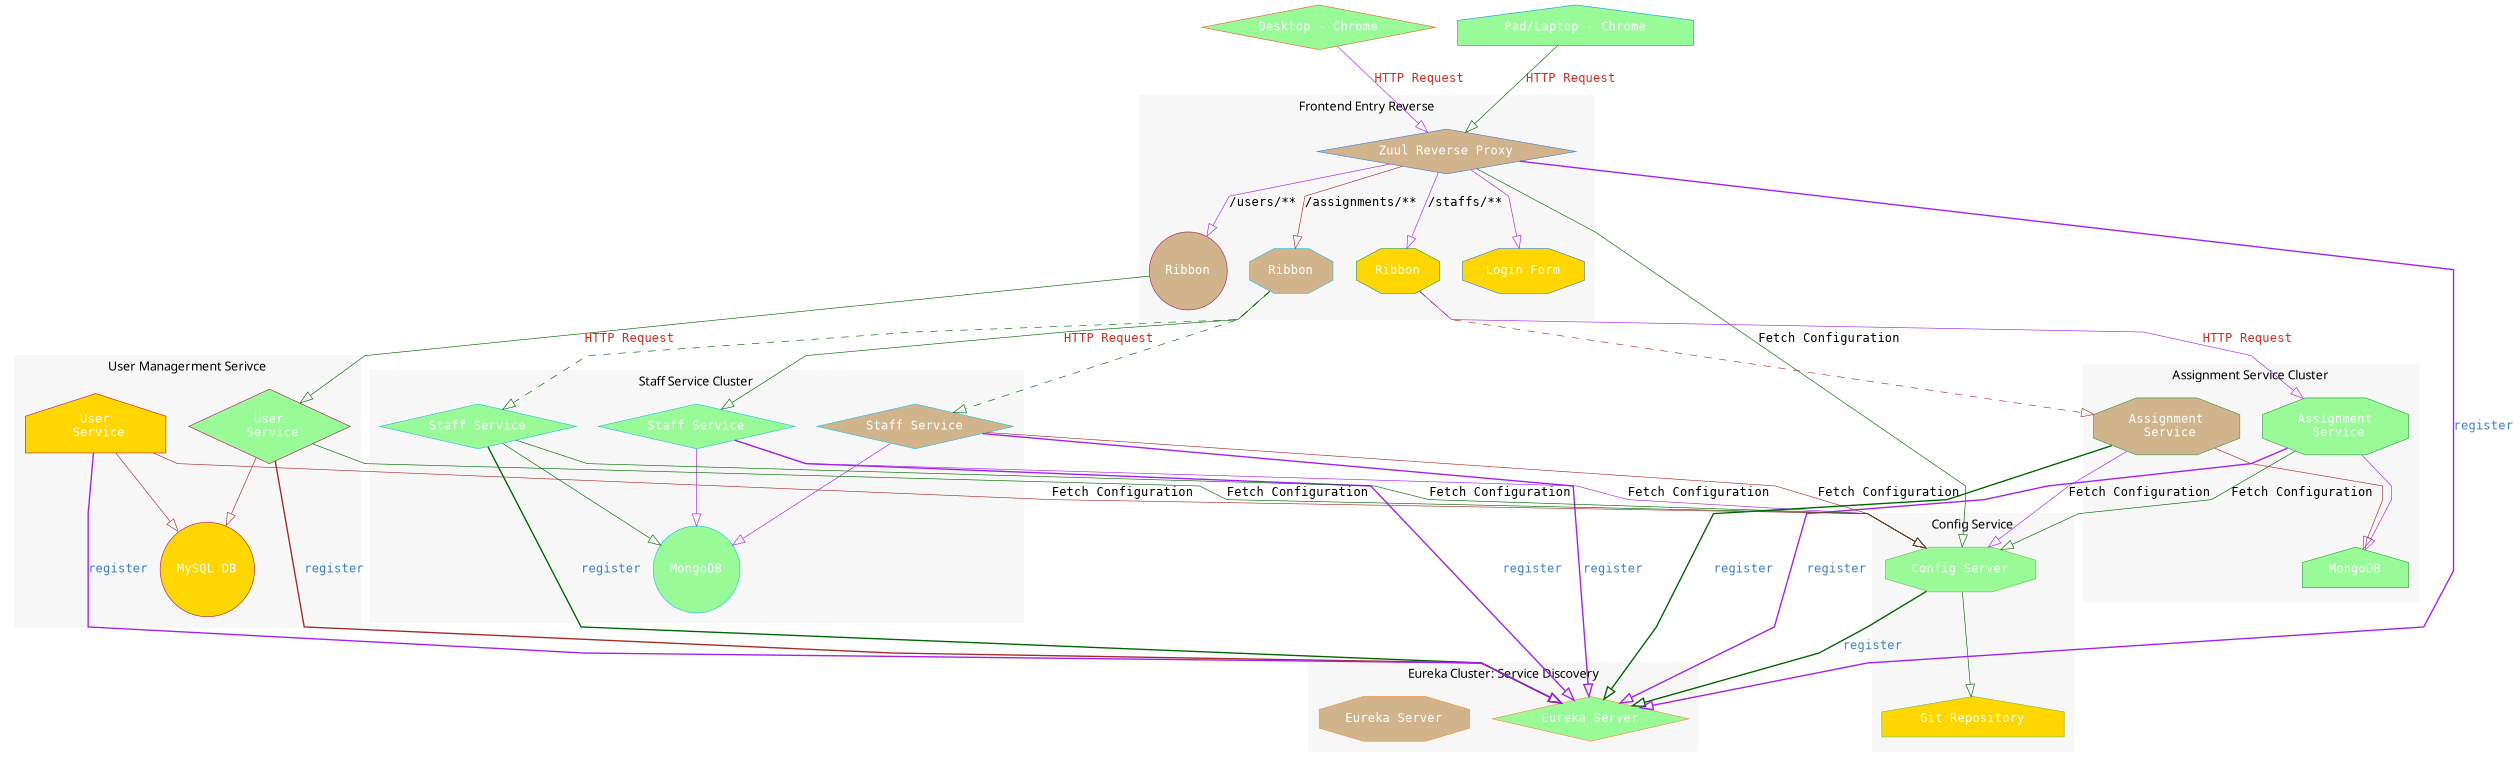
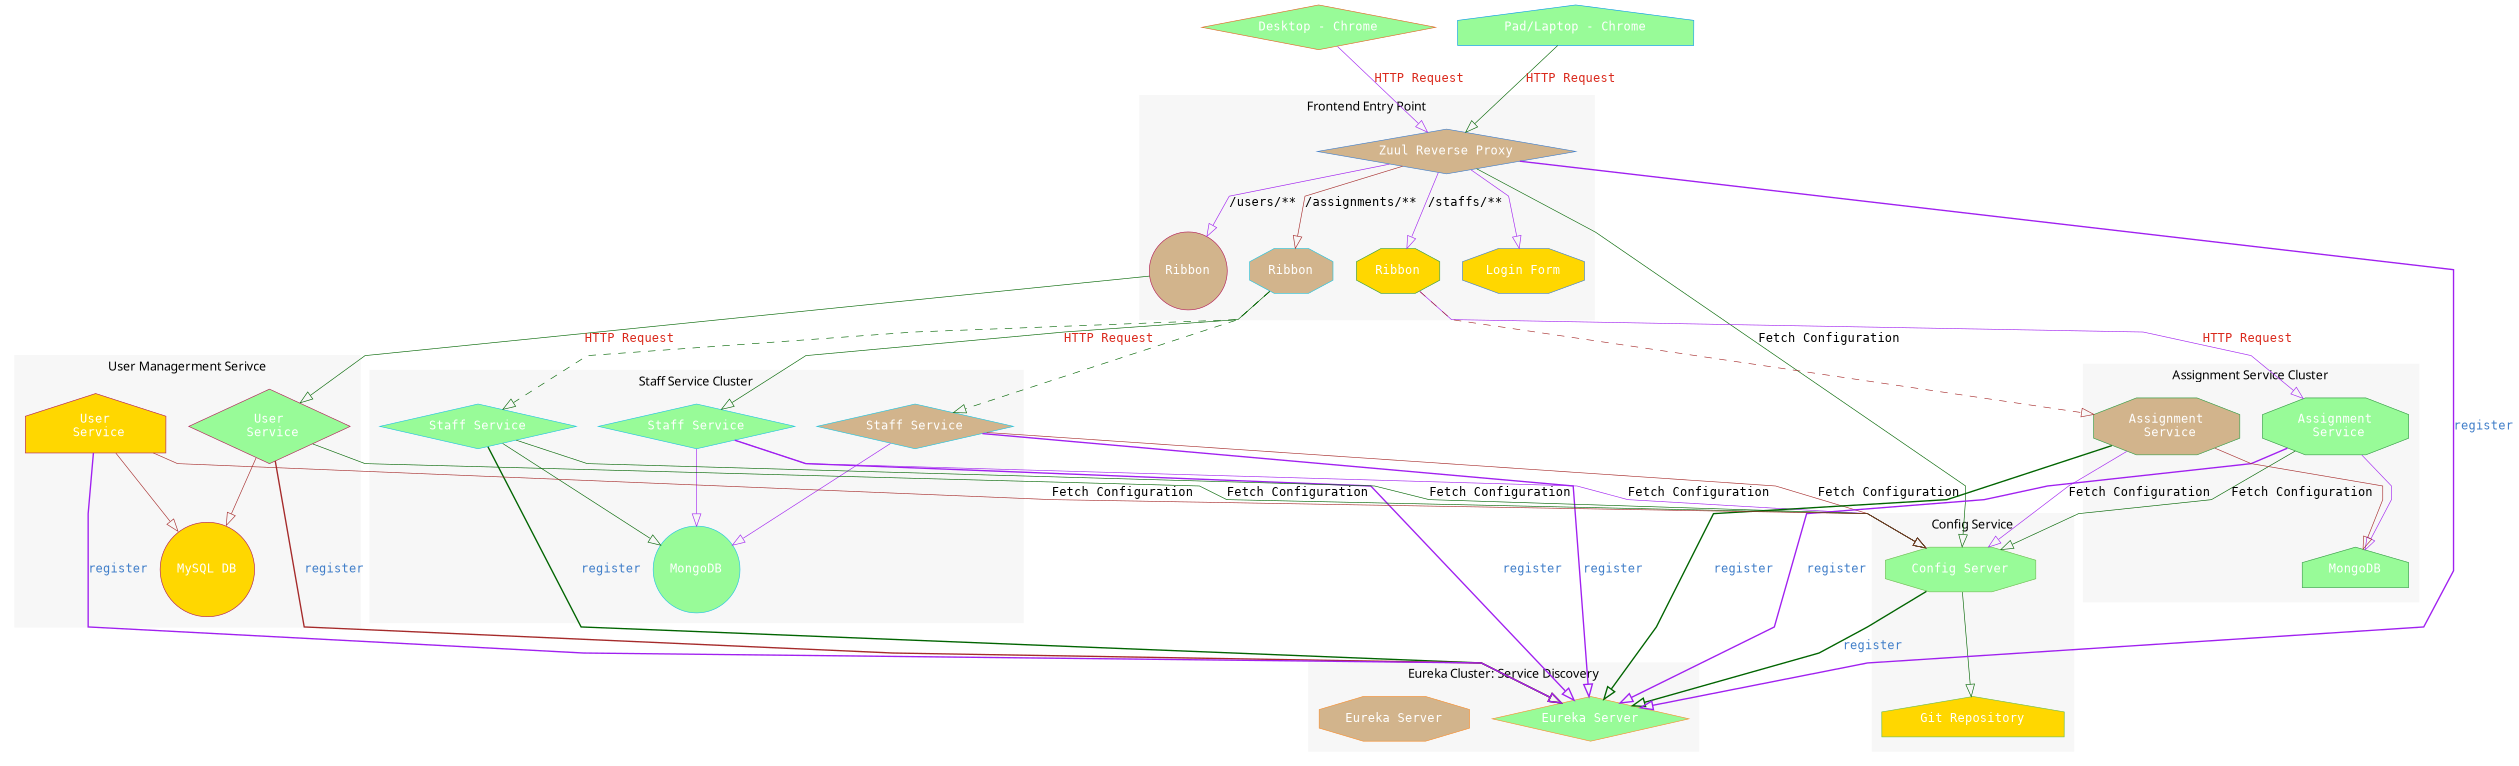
(1367, 107) -> (1367, 107)
